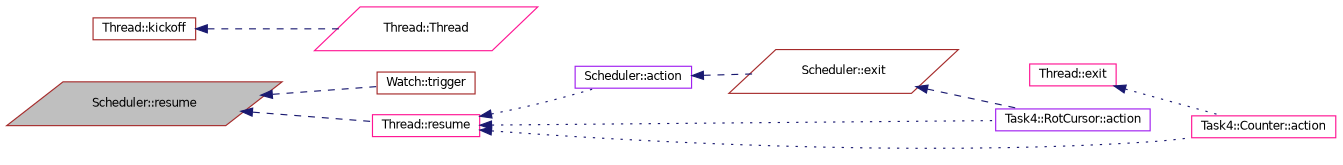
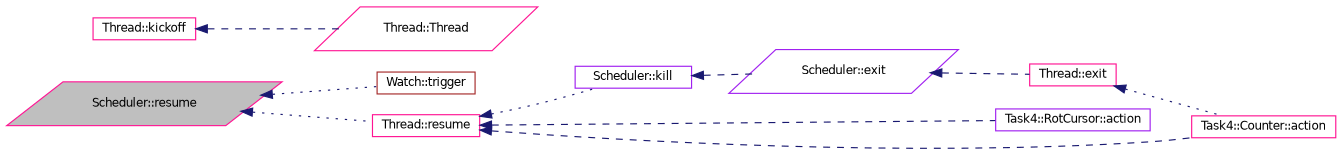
(144, 29) -> (144, 29)
(844, 71) -> (844, 71)
(633, 77) -> (633, 77)
(325, 90) -> (325, 90)
(974, 99) -> (986, 74)
(144, 104) -> (144, 104)
(313, 117) -> (313, 117)
(744, 123) -> (744, 123)
(842, 147) -> (842, 147)
